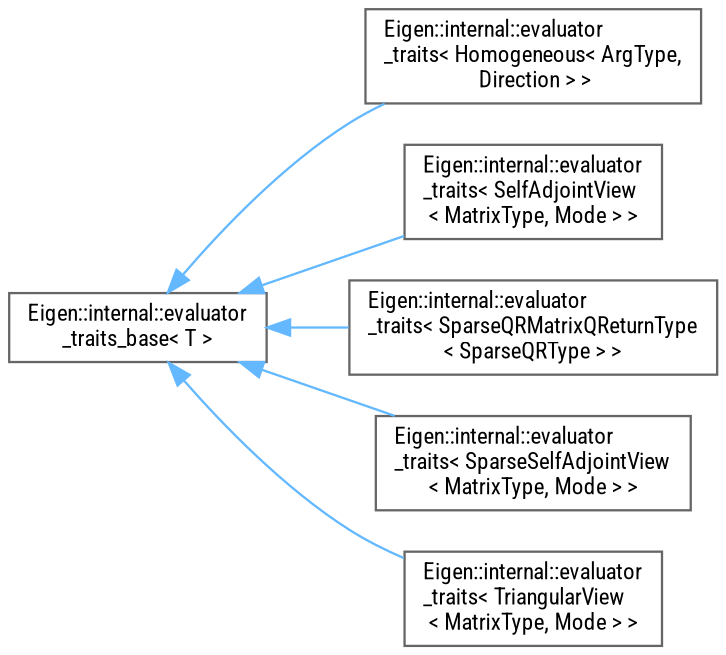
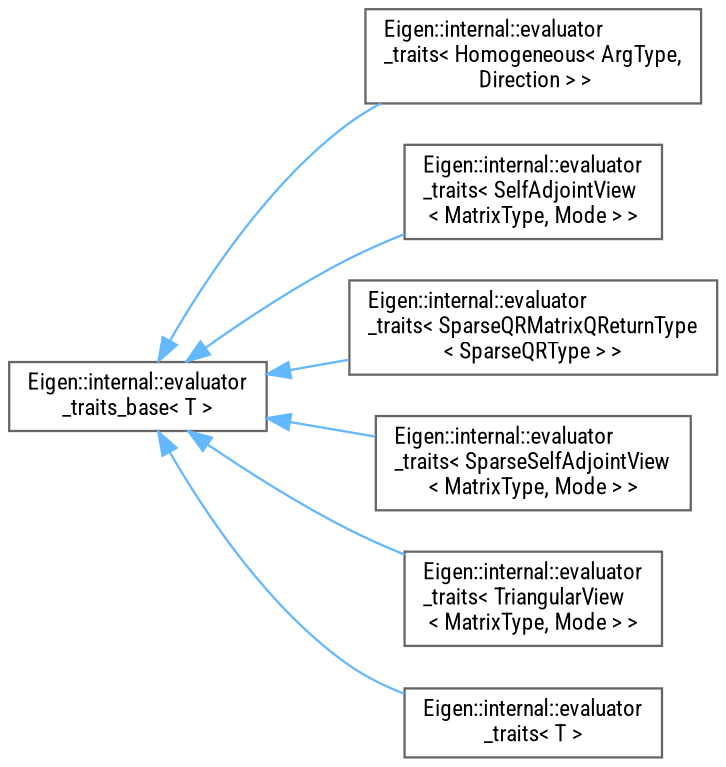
none -> (533, 723)
